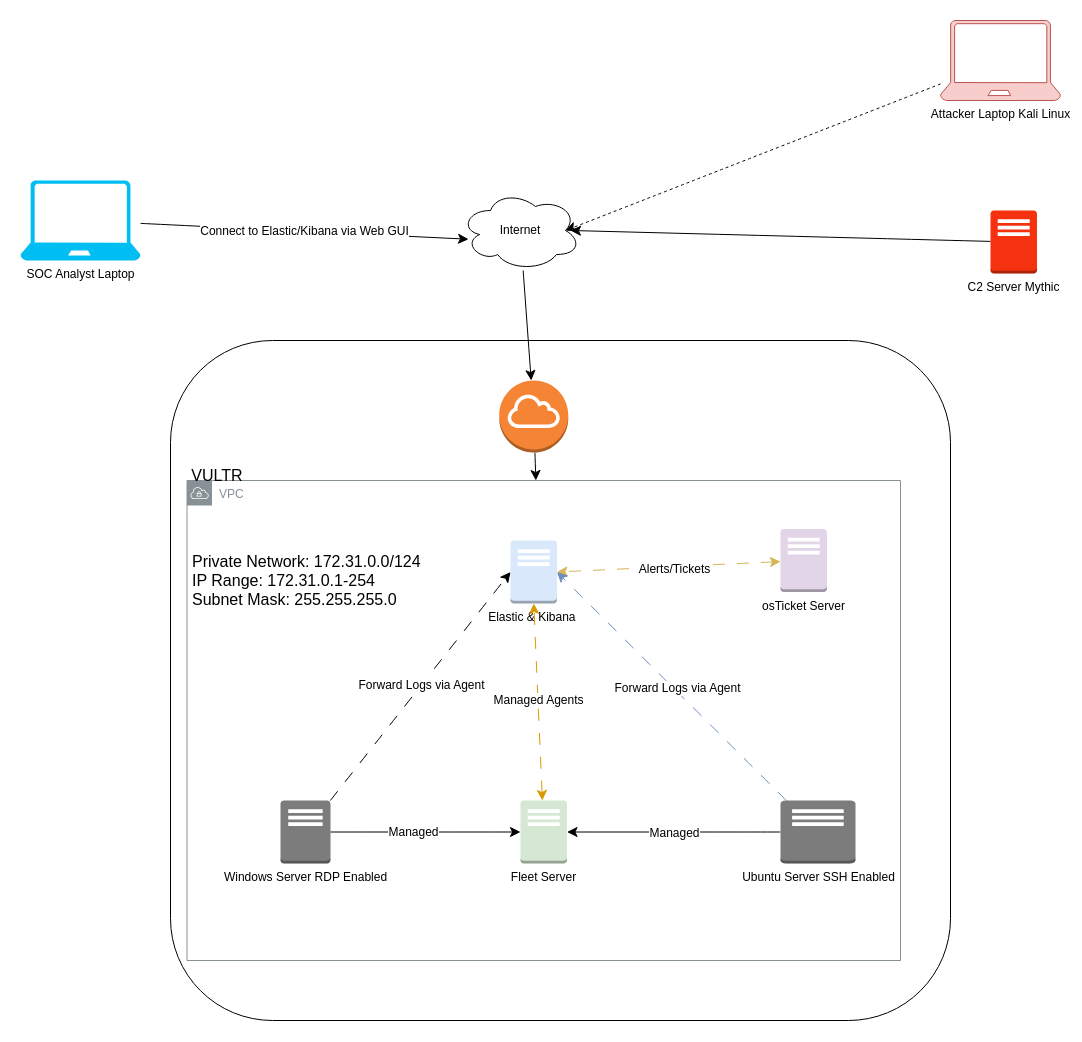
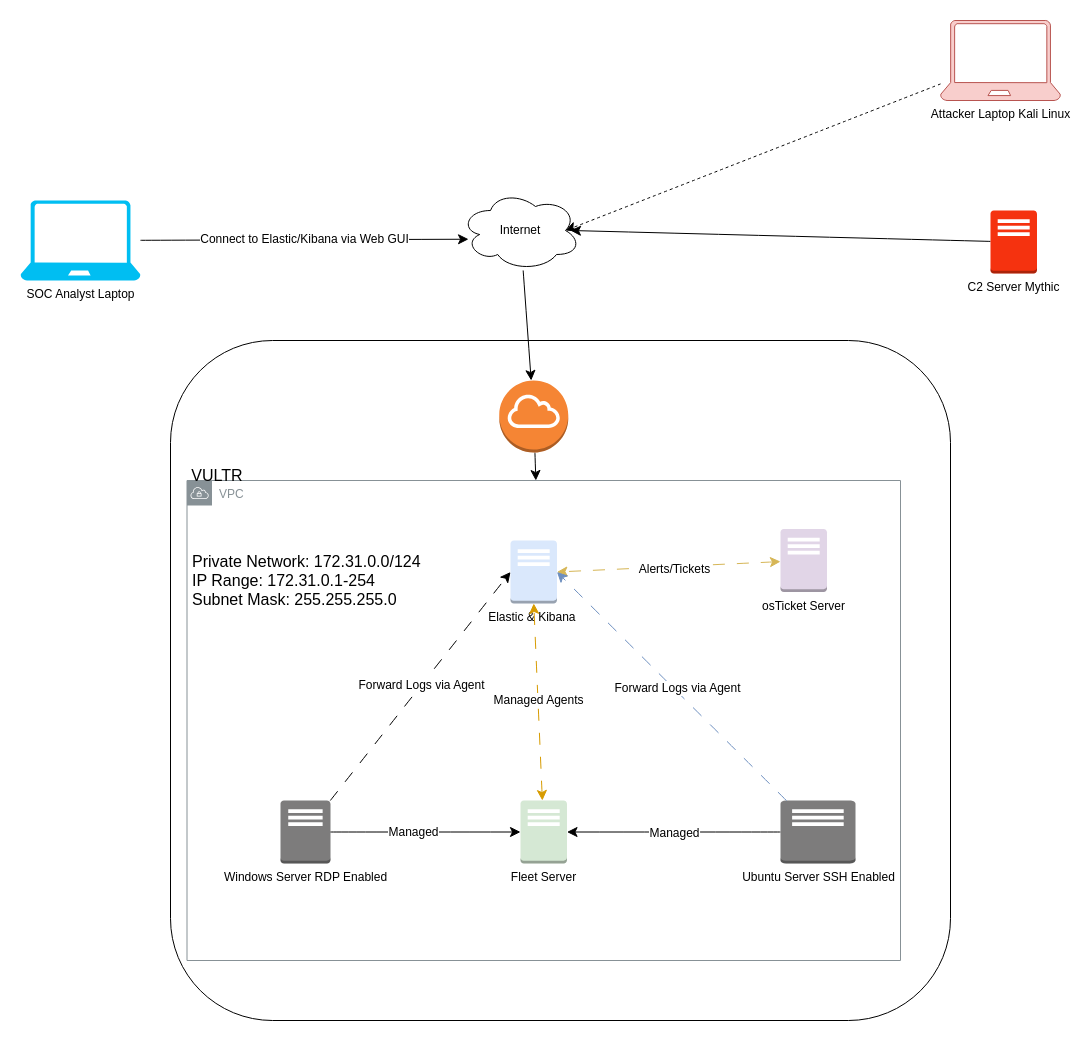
(81, 221) -> (81, 241)
